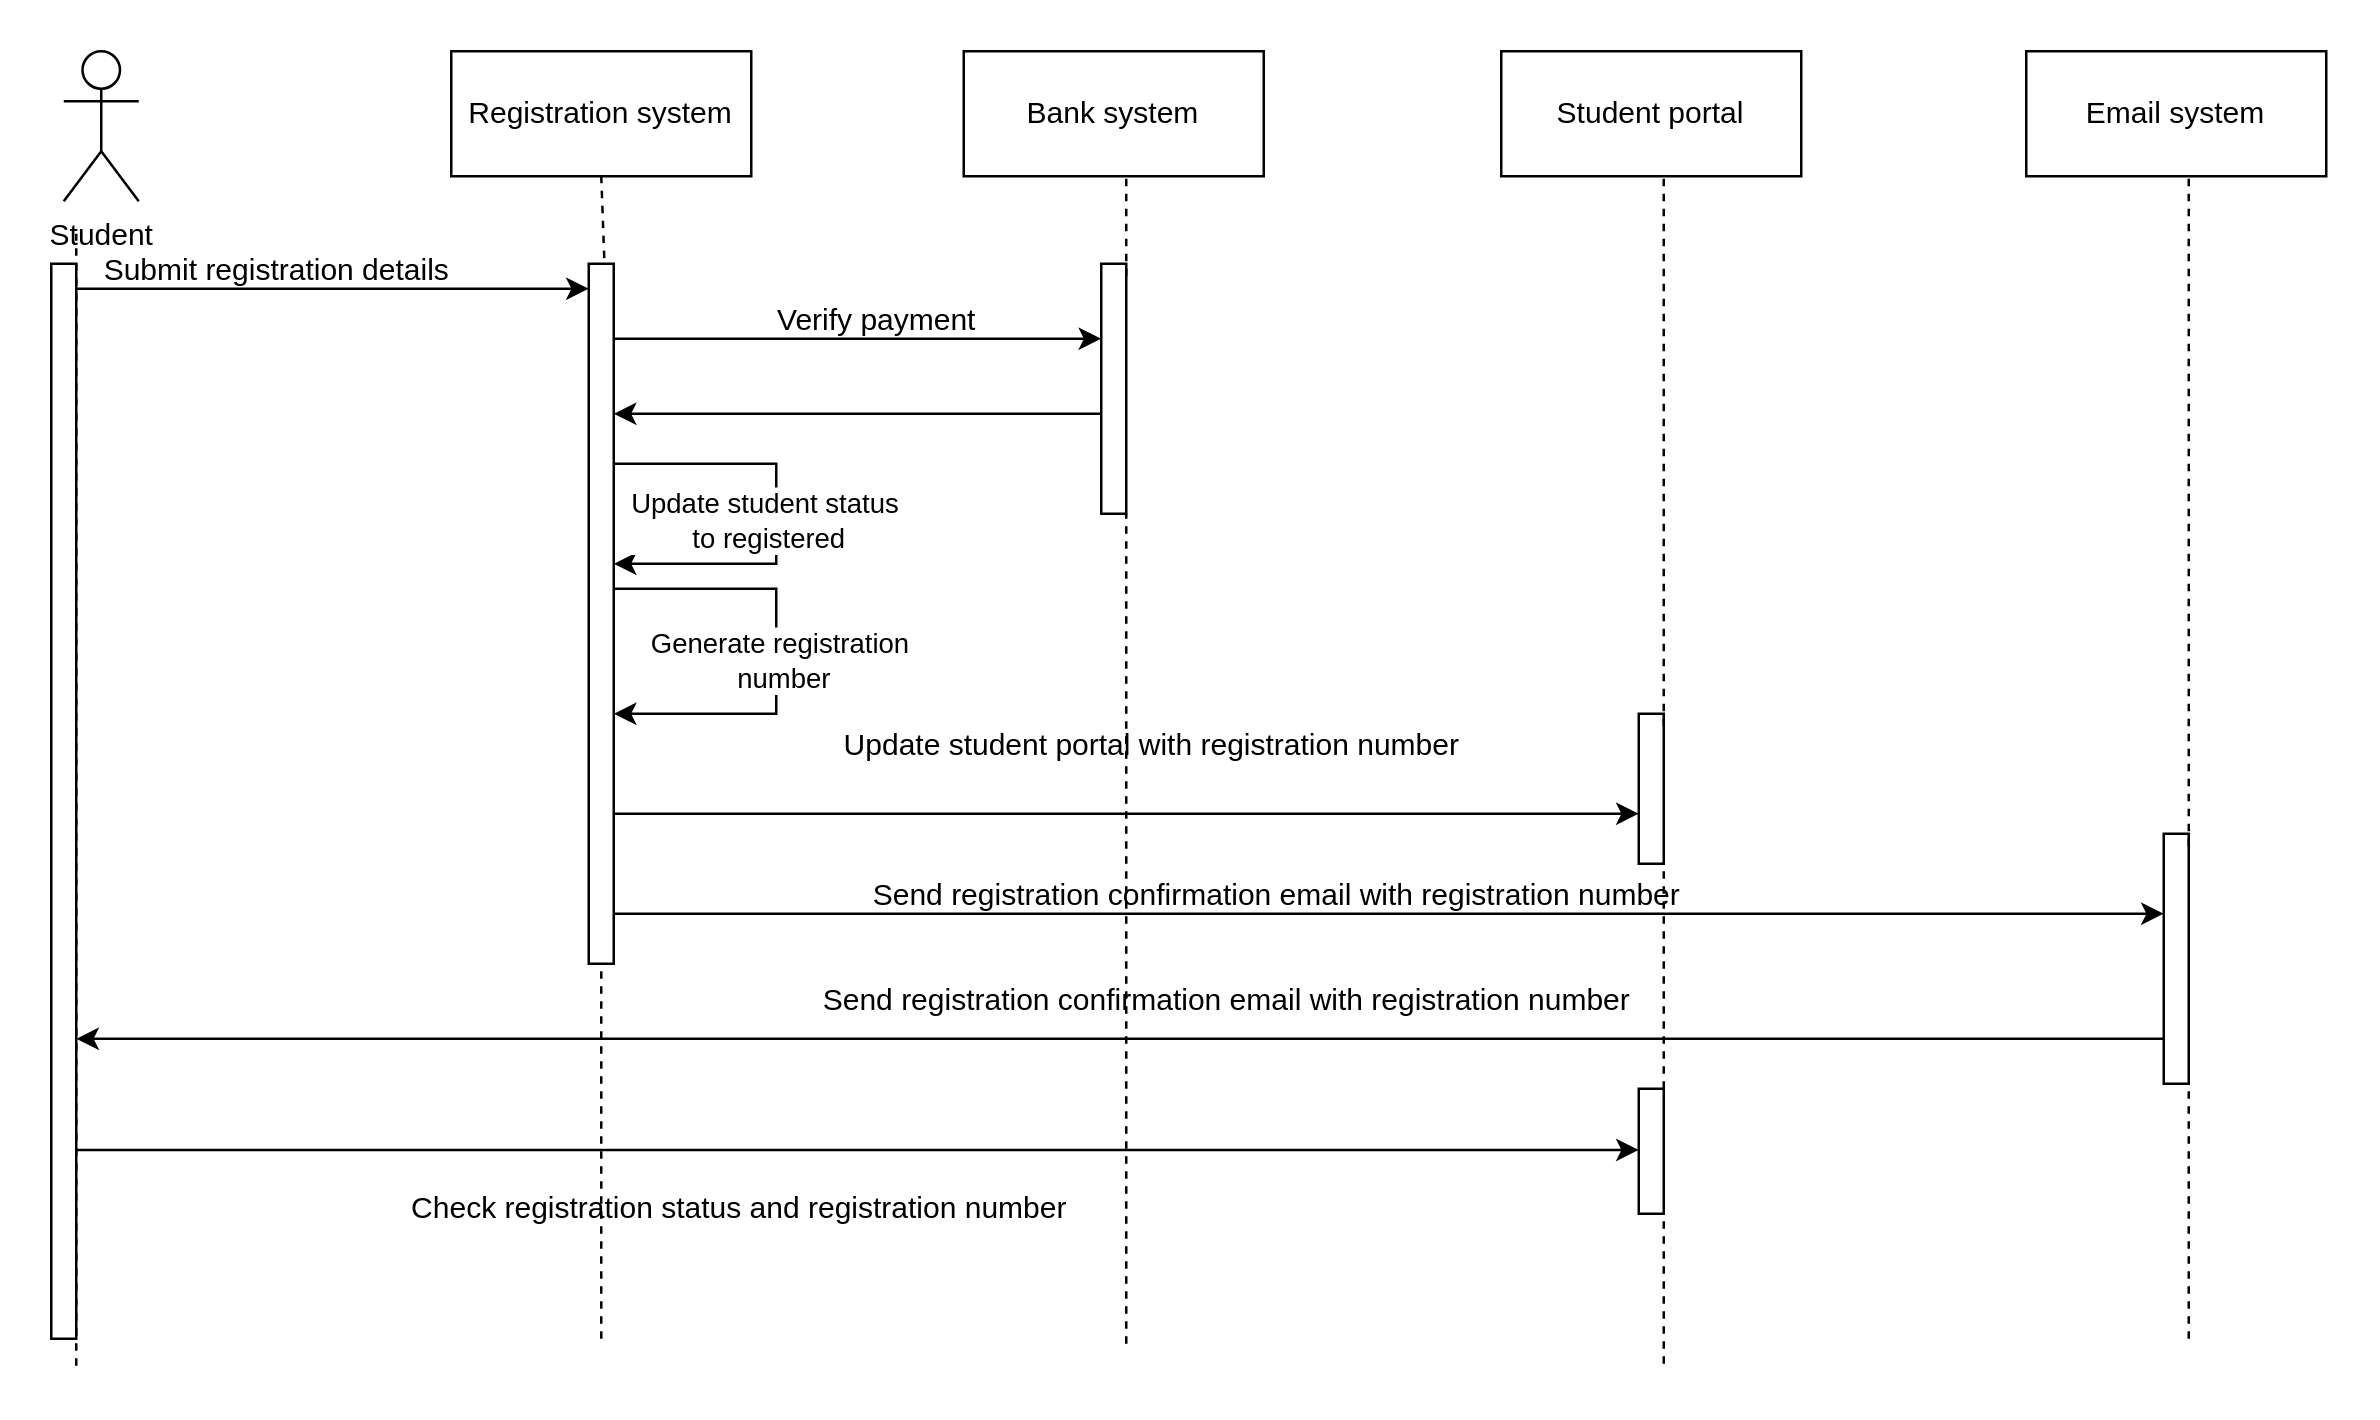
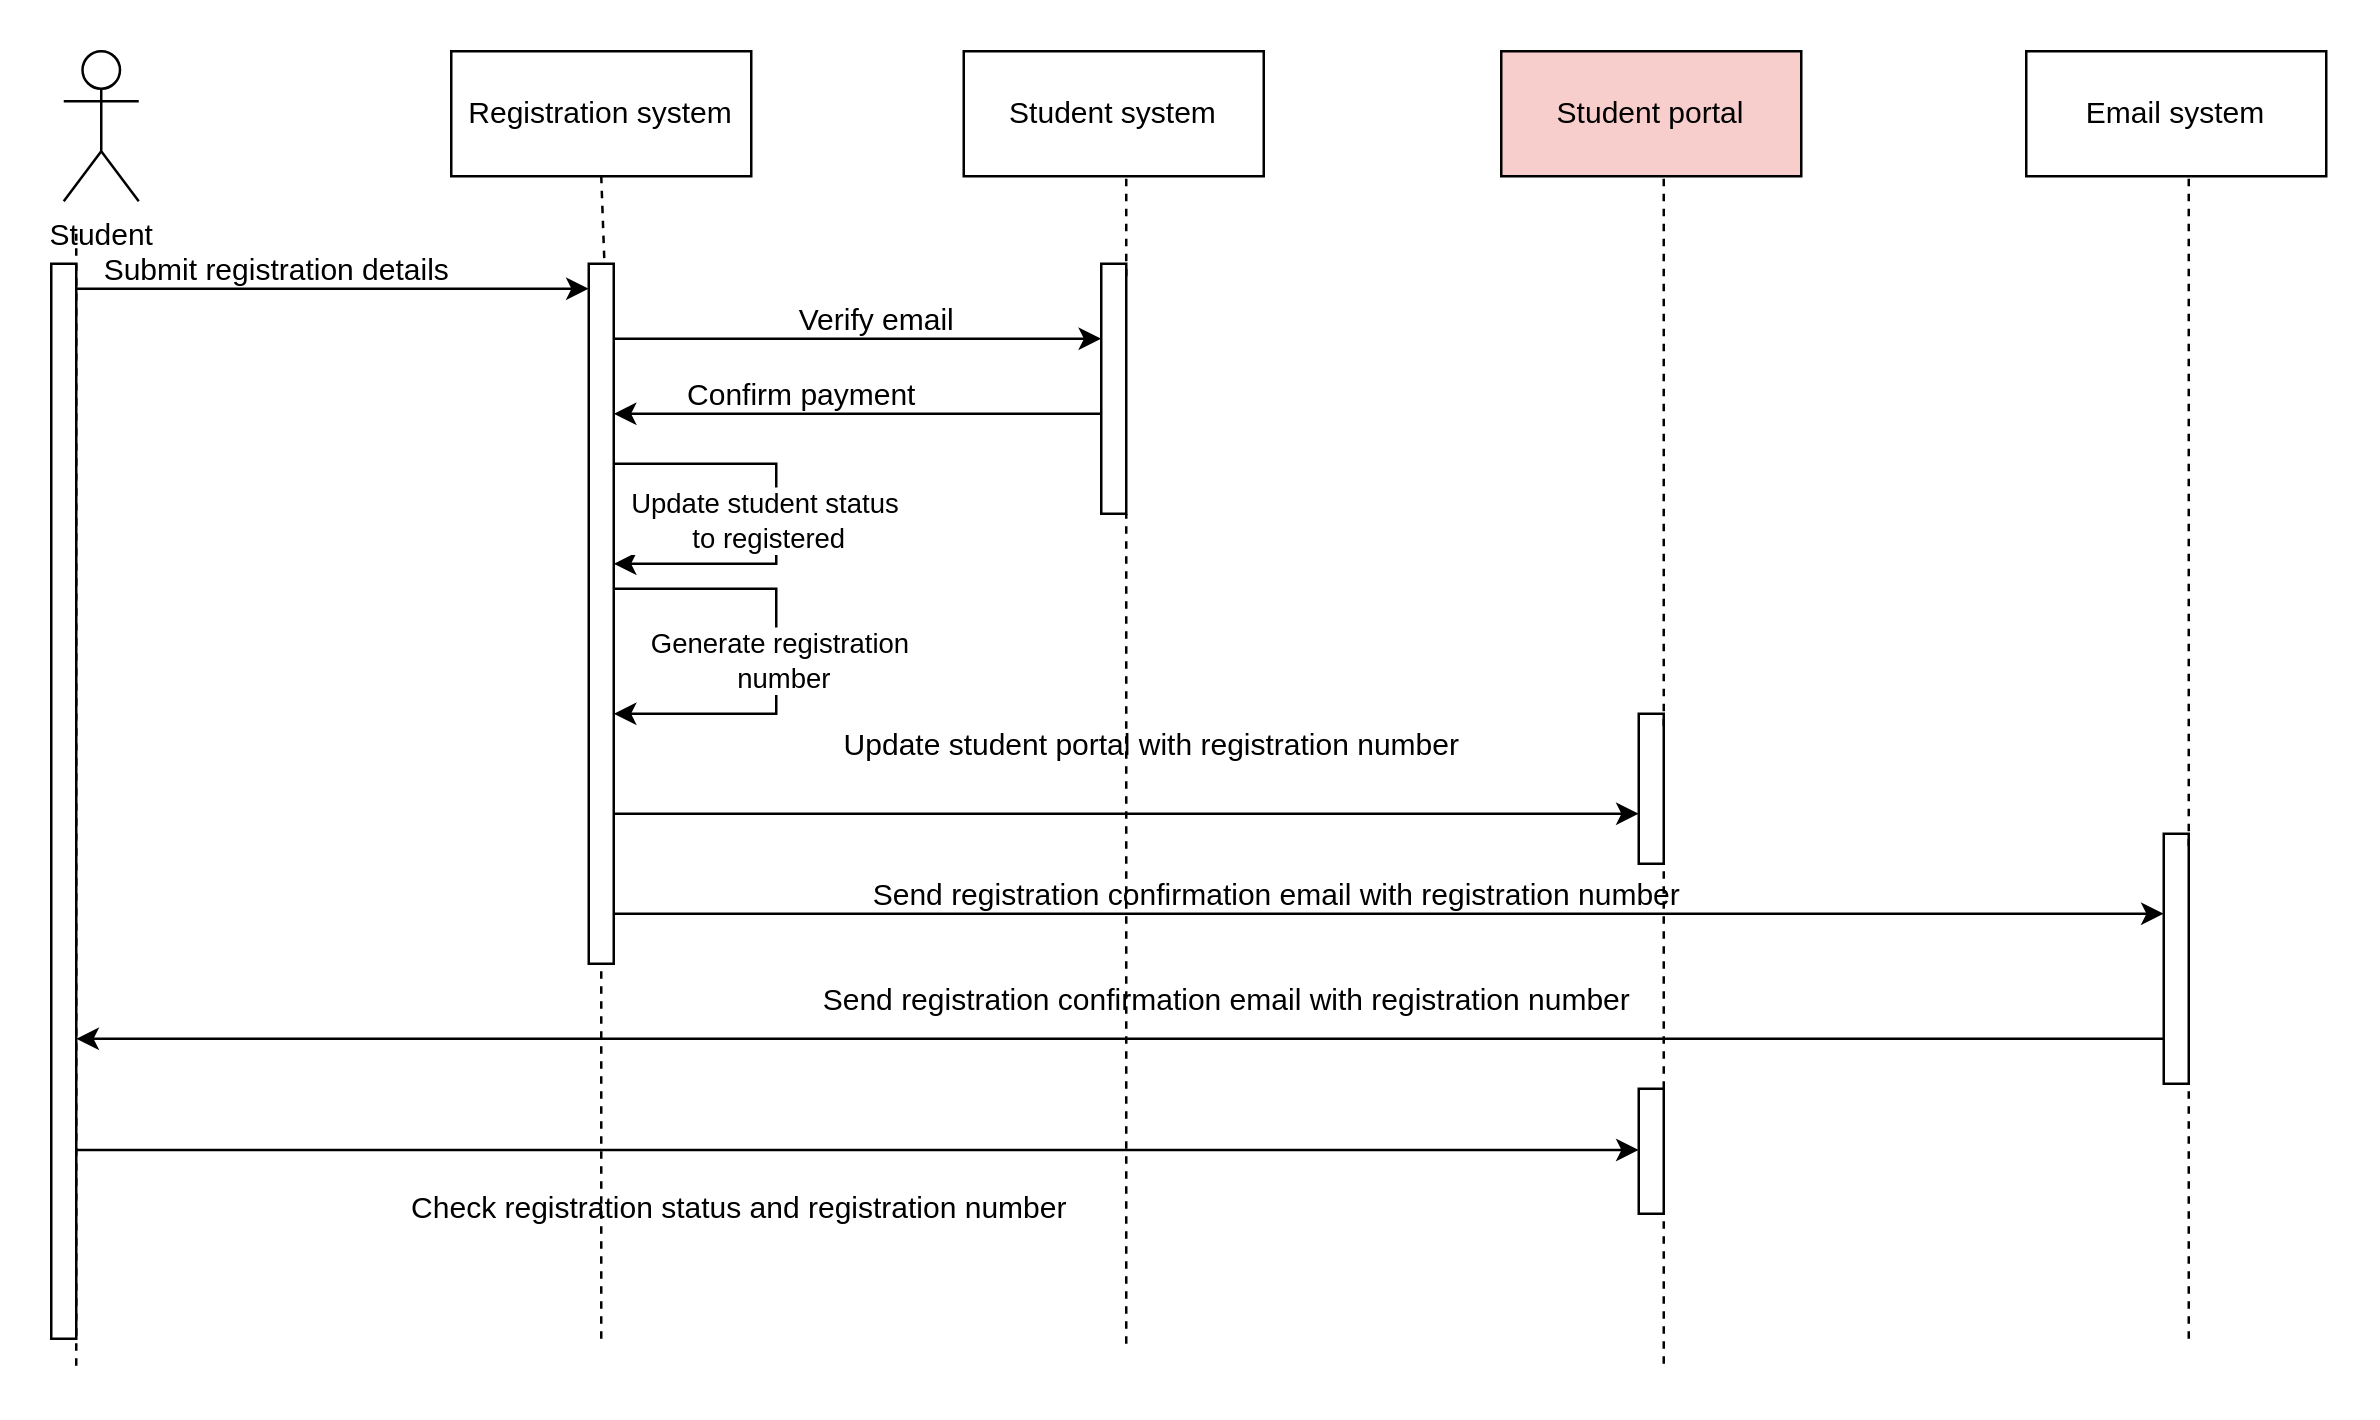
(1114, 114) -> (1114, 114)
(1651, 114) -> (1651, 114)
(878, 321) -> (878, 321)
none -> (801, 396)
